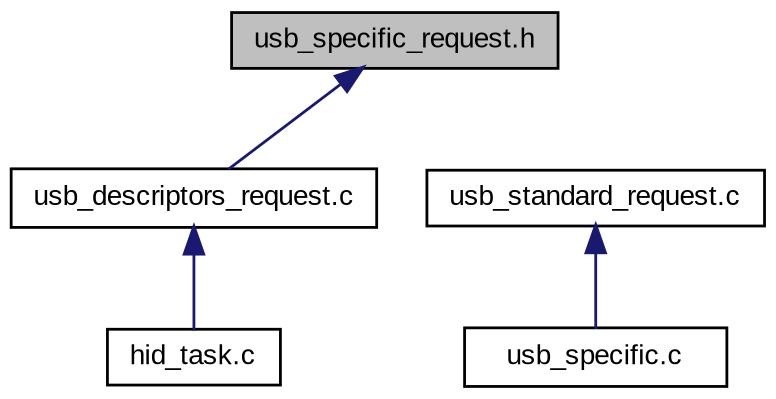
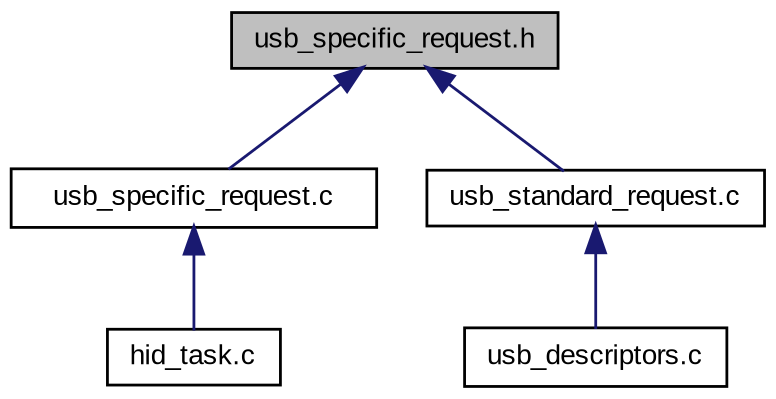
none -> (506, 128)
(194, 198) -> (194, 198)
(596, 357) -> (596, 357)
